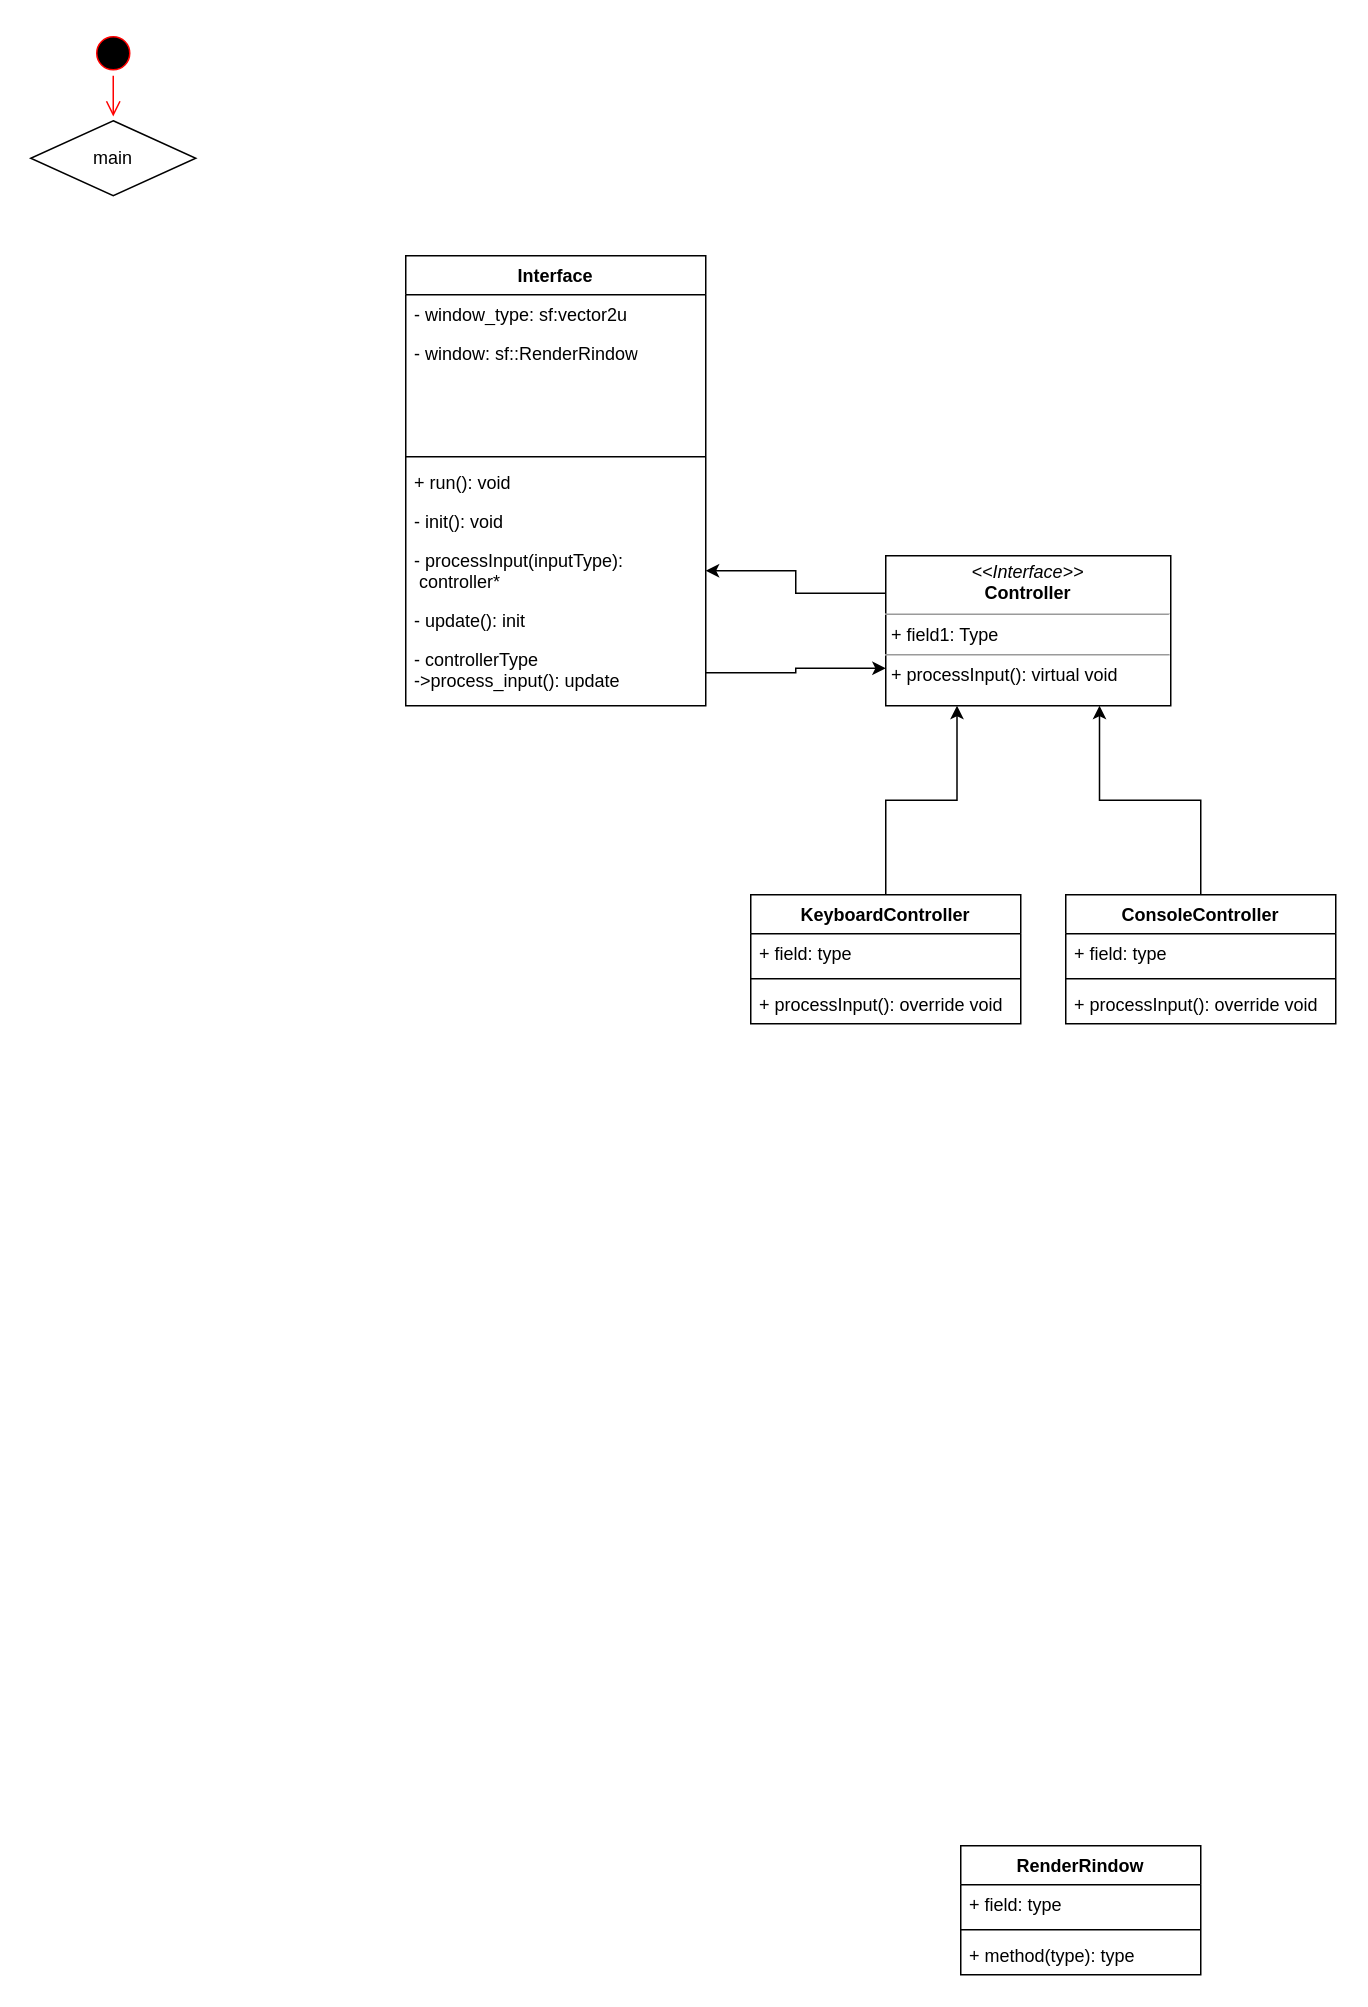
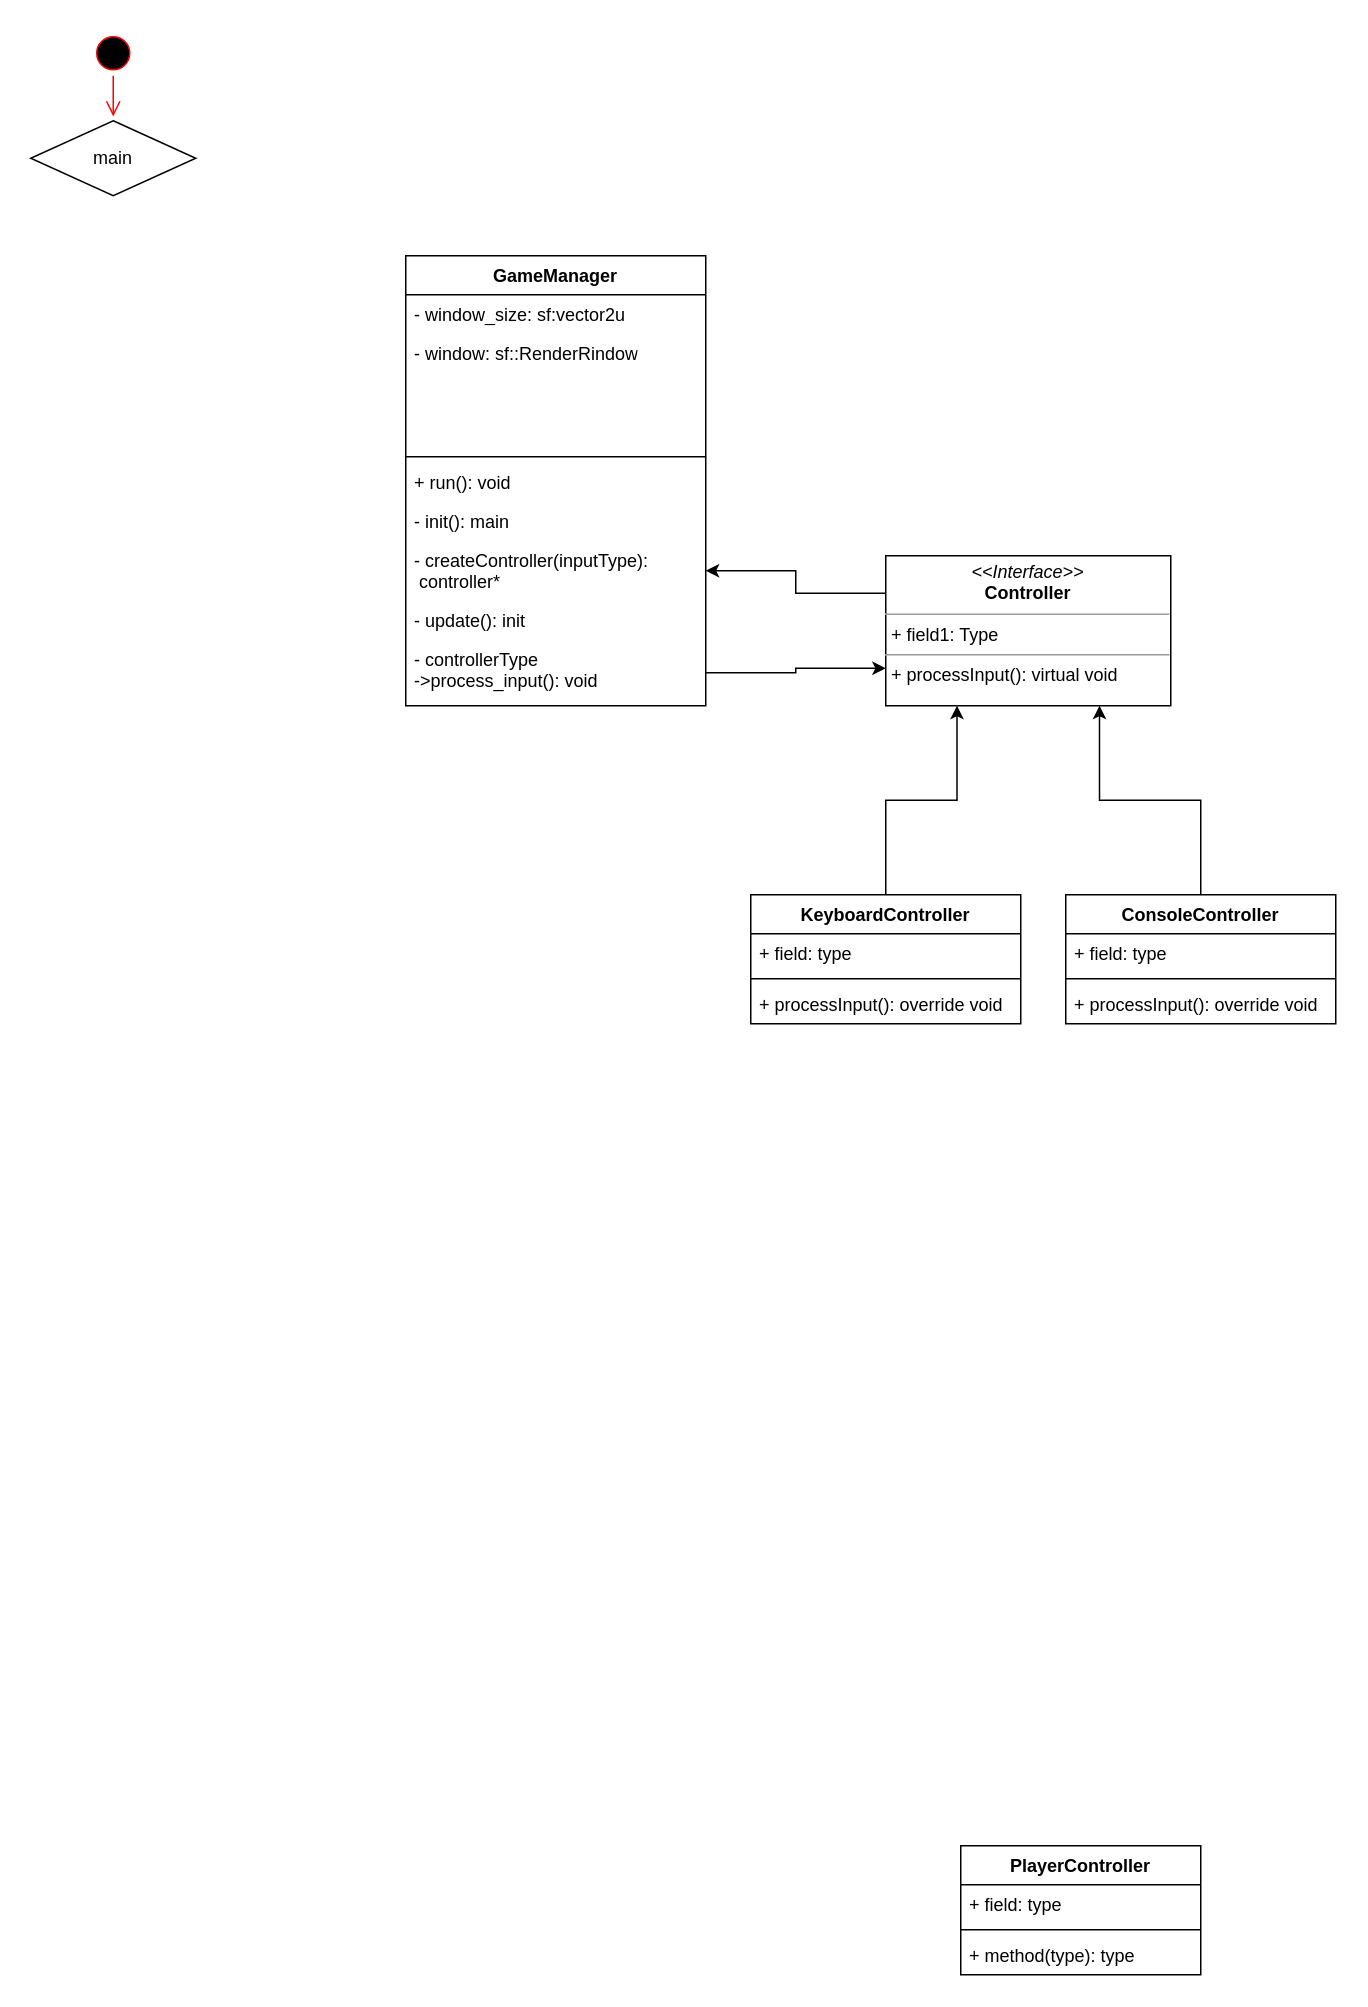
(556, 277) -> (556, 277)
(534, 316) -> (532, 316)
(471, 523) -> (471, 523)
(539, 573) -> (554, 573)
(534, 672) -> (521, 672)
(1081, 1867) -> (1081, 1867)
